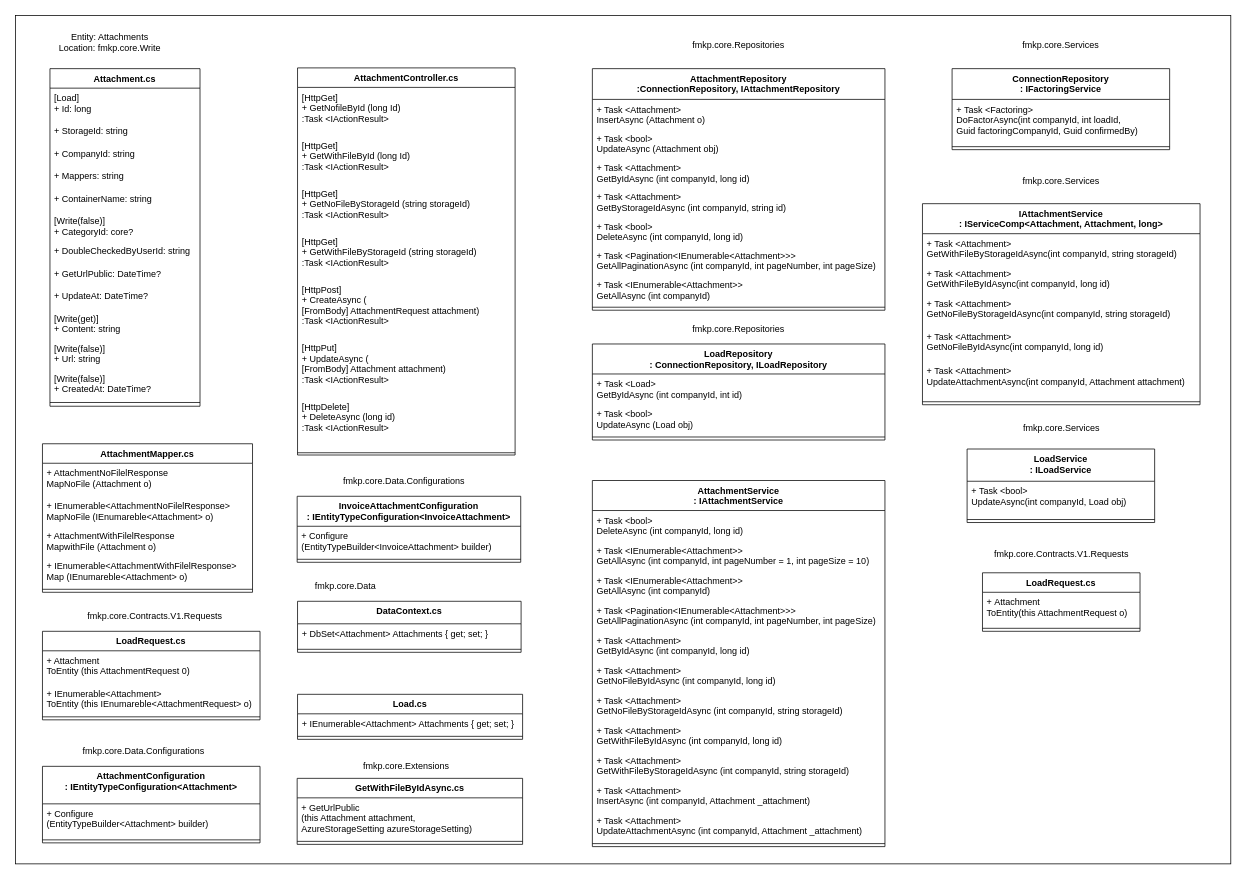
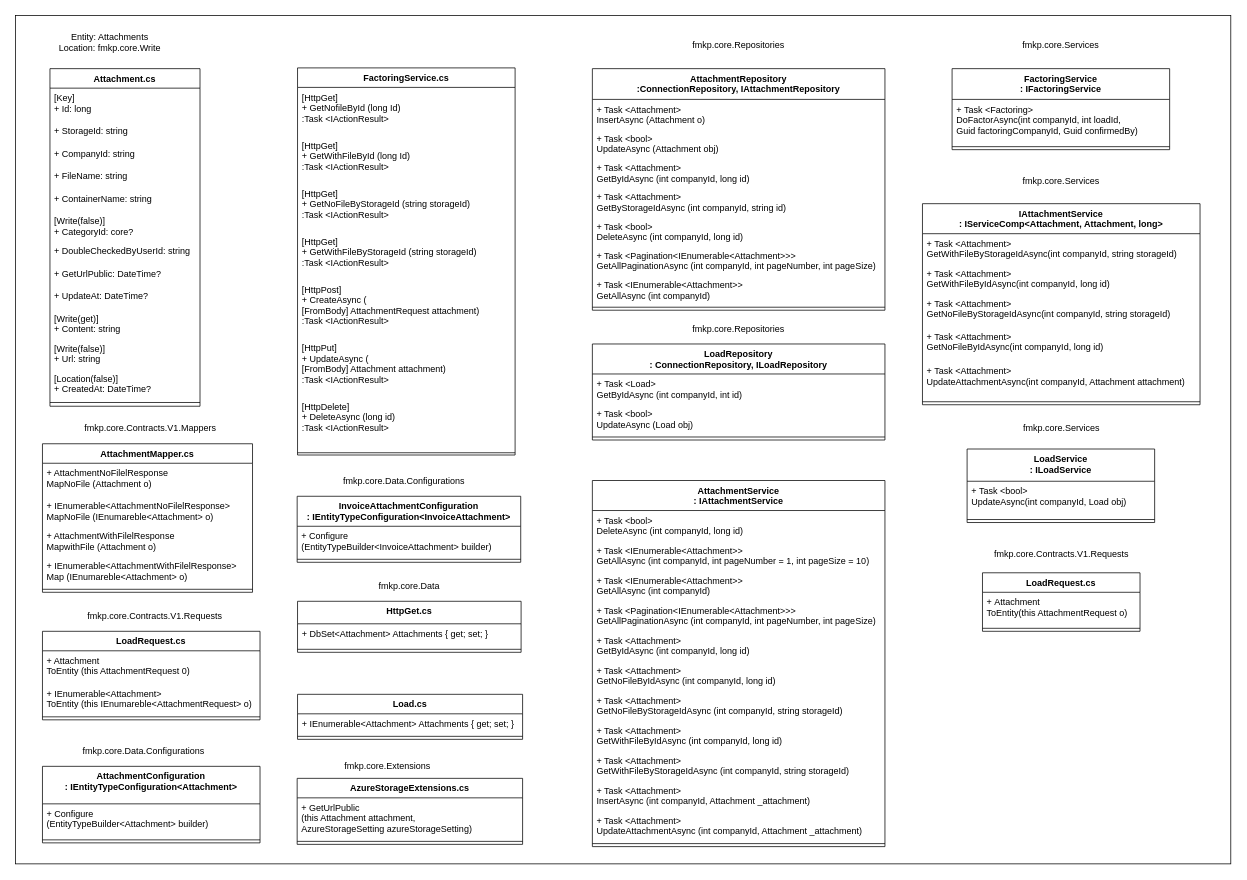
(406, 78) -> (406, 78)
(1060, 79) -> (1060, 79)
(69, 98) -> (67, 98)
(92, 176) -> (92, 176)
(87, 379) -> (95, 379)
none -> (150, 429)
(345, 586) -> (409, 586)
(409, 611) -> (409, 611)
(406, 766) -> (387, 766)
(409, 788) -> (409, 788)
